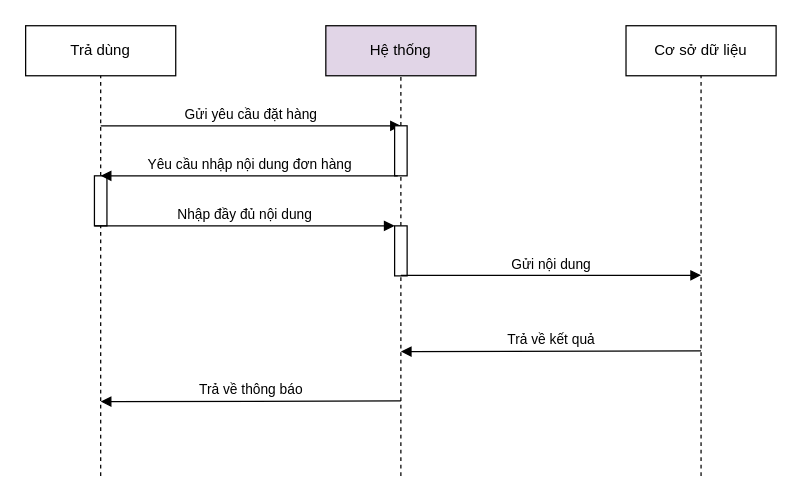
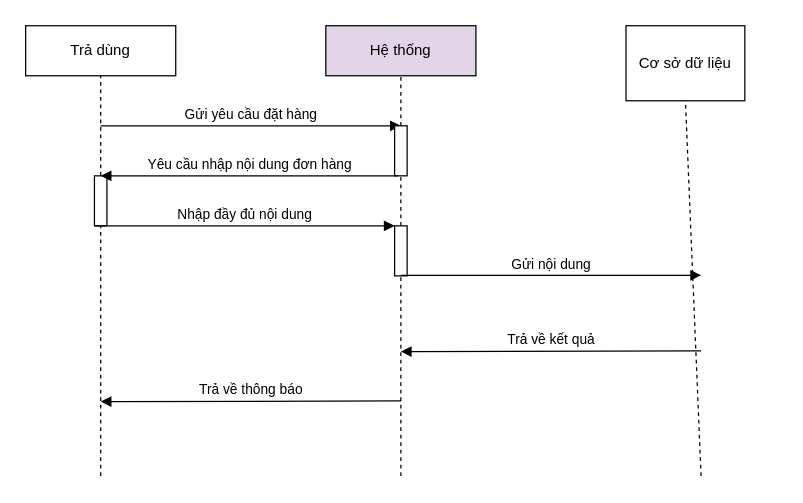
(701, 51) -> (685, 63)
